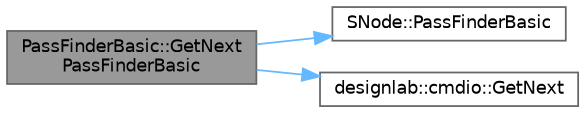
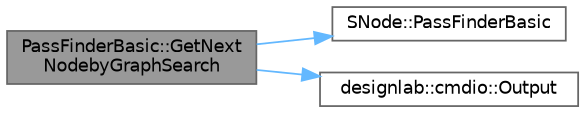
(132, 57) -> (132, 57)
(449, 89) -> (449, 89)
